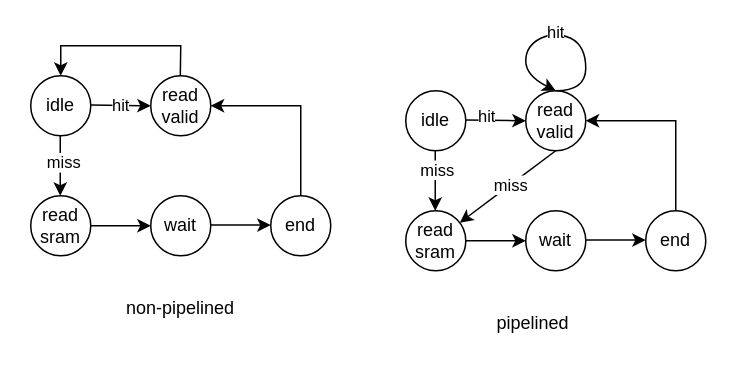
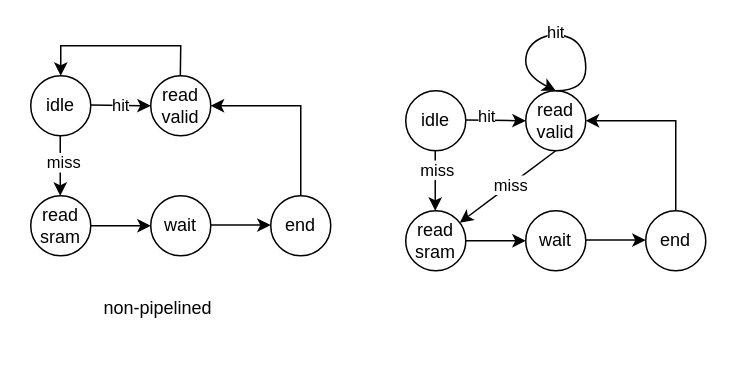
(181, 308) -> (158, 308)
(533, 323) -> none
